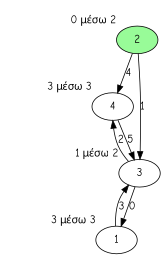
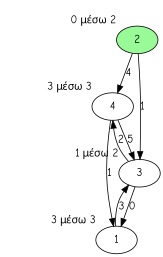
none -> (107, 169)
